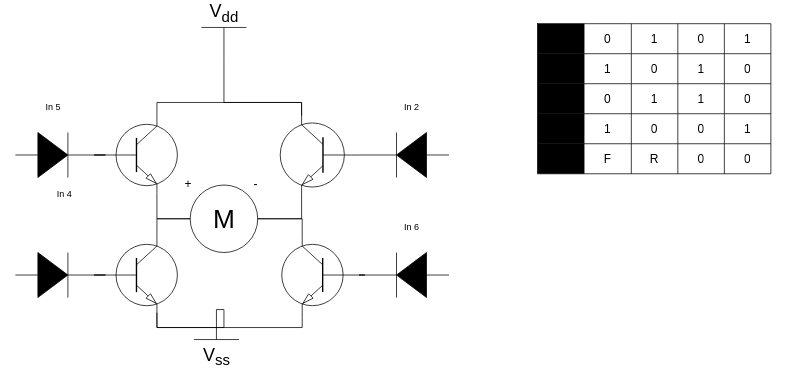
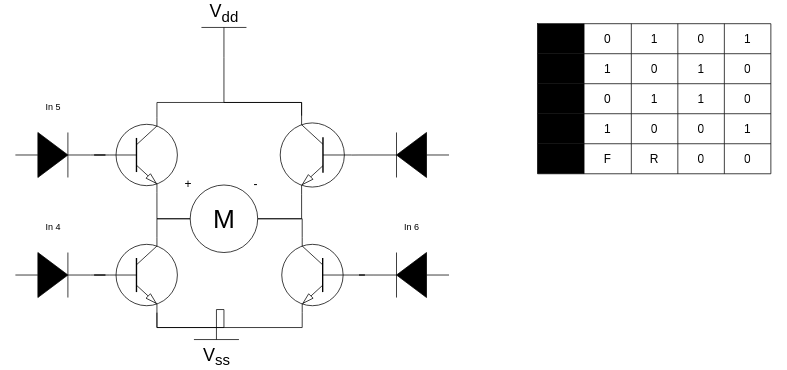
(411, 108) -> none
(64, 194) -> (53, 228)
